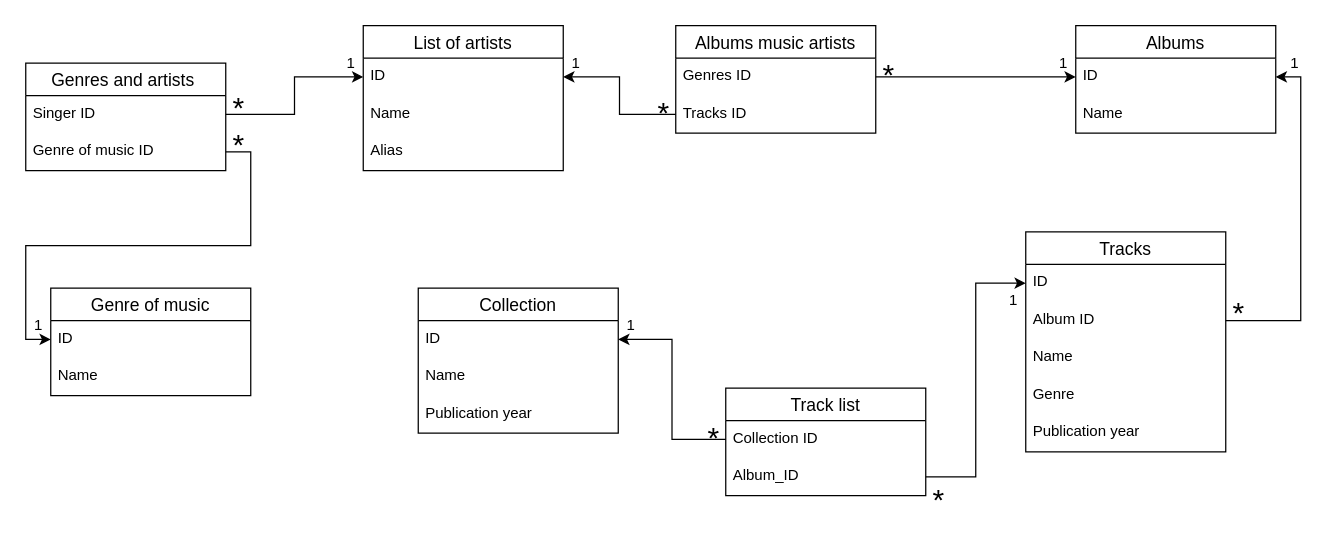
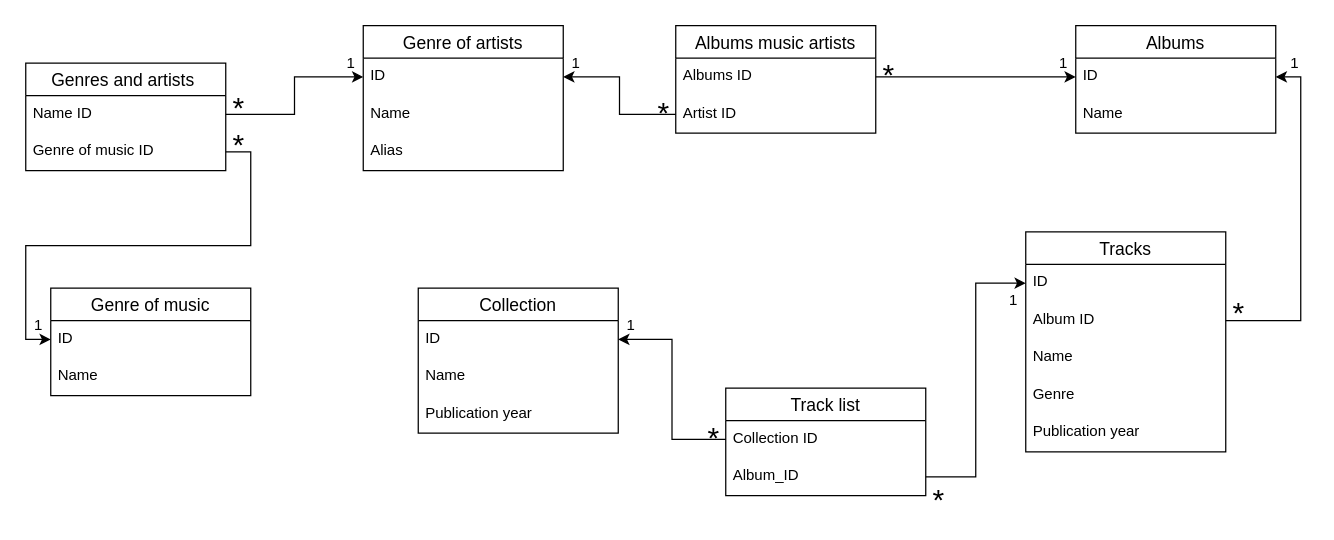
(463, 43) -> (463, 43)
(718, 75) -> (716, 75)
(66, 113) -> (60, 113)
(718, 113) -> (716, 113)
